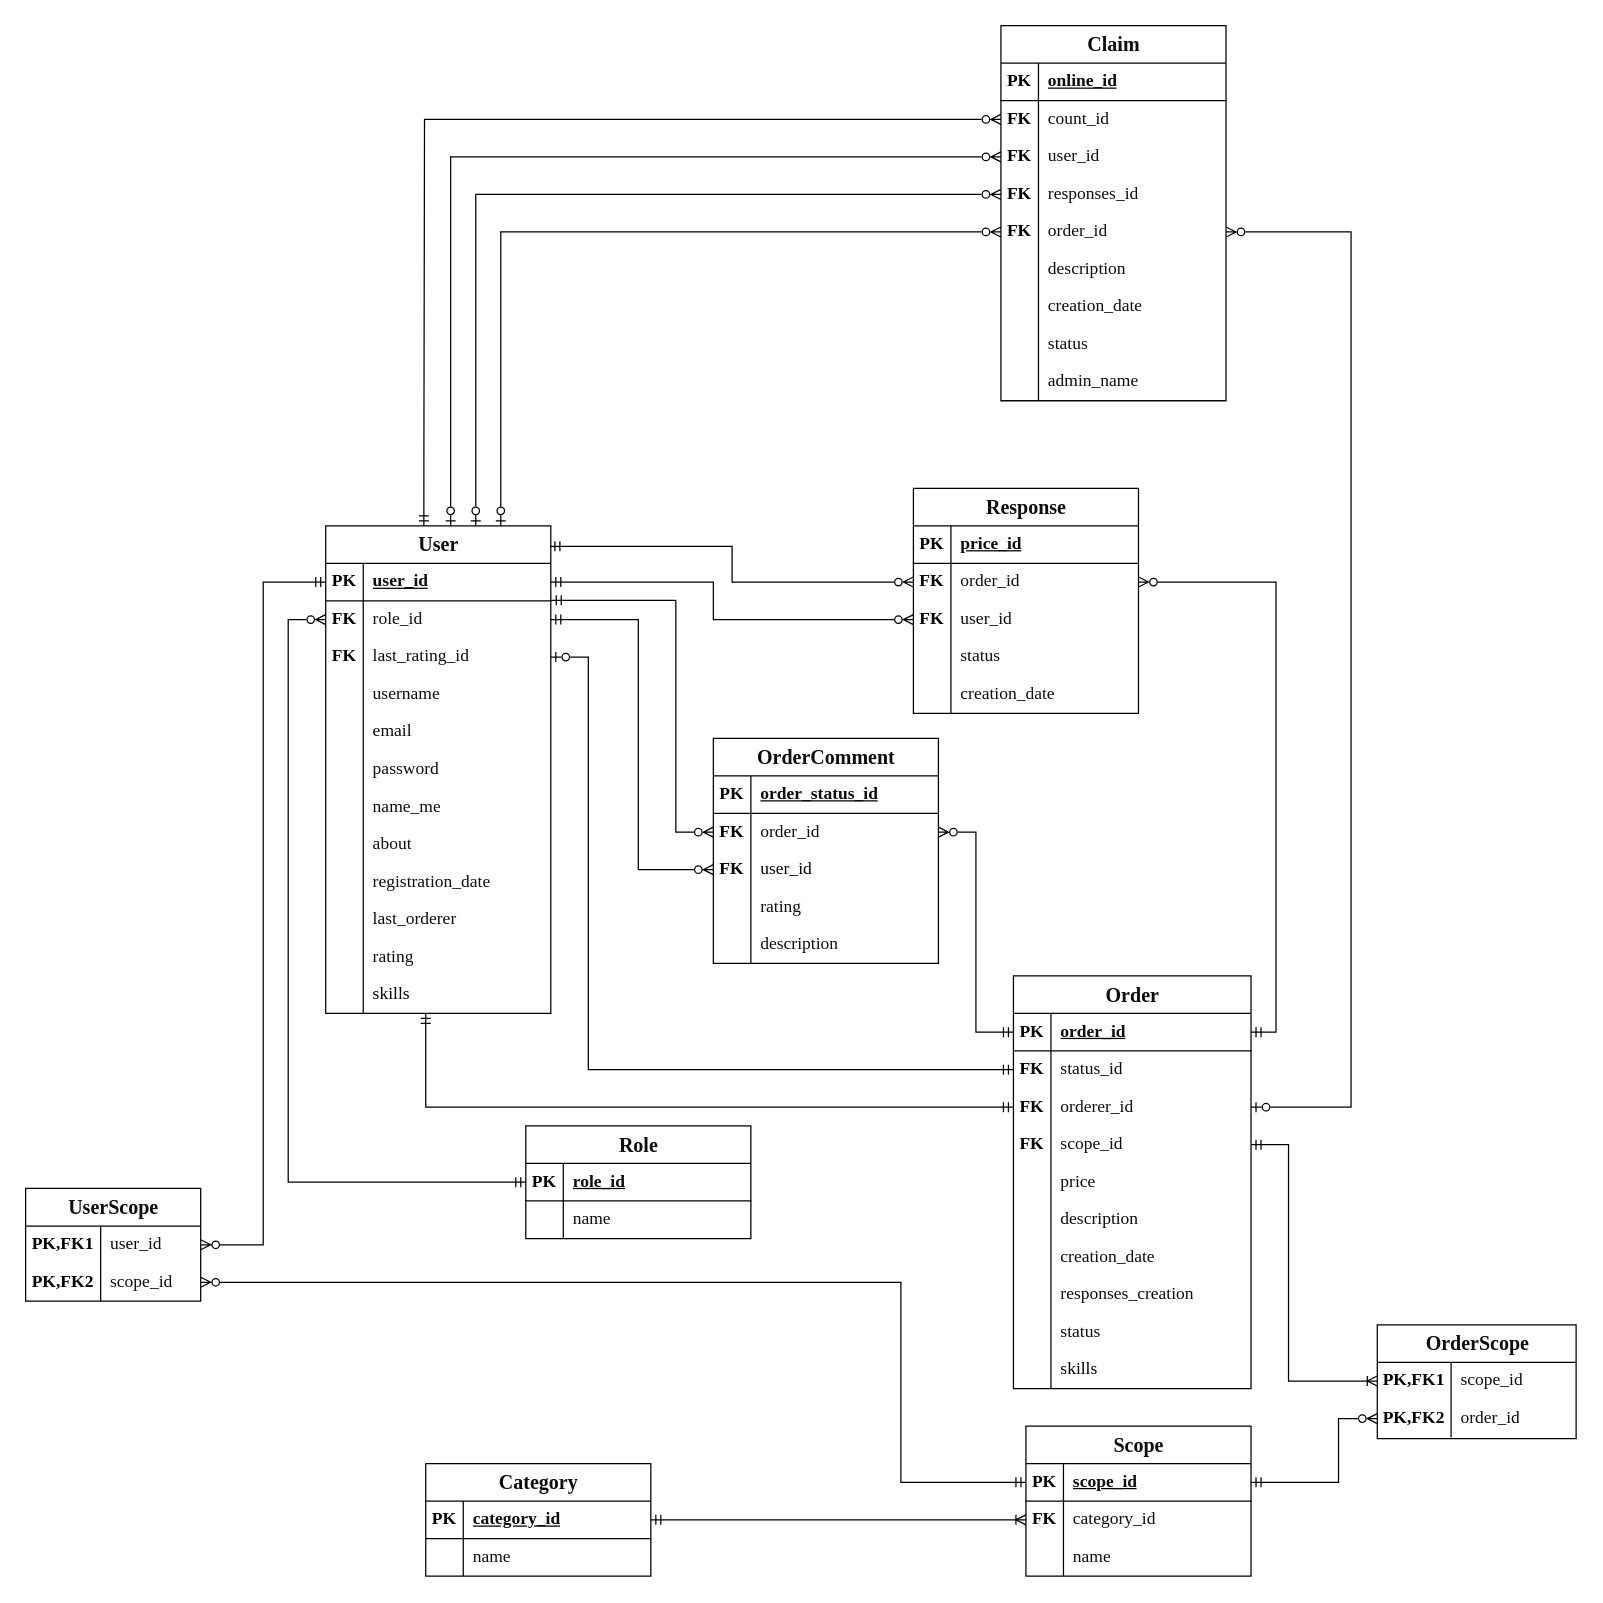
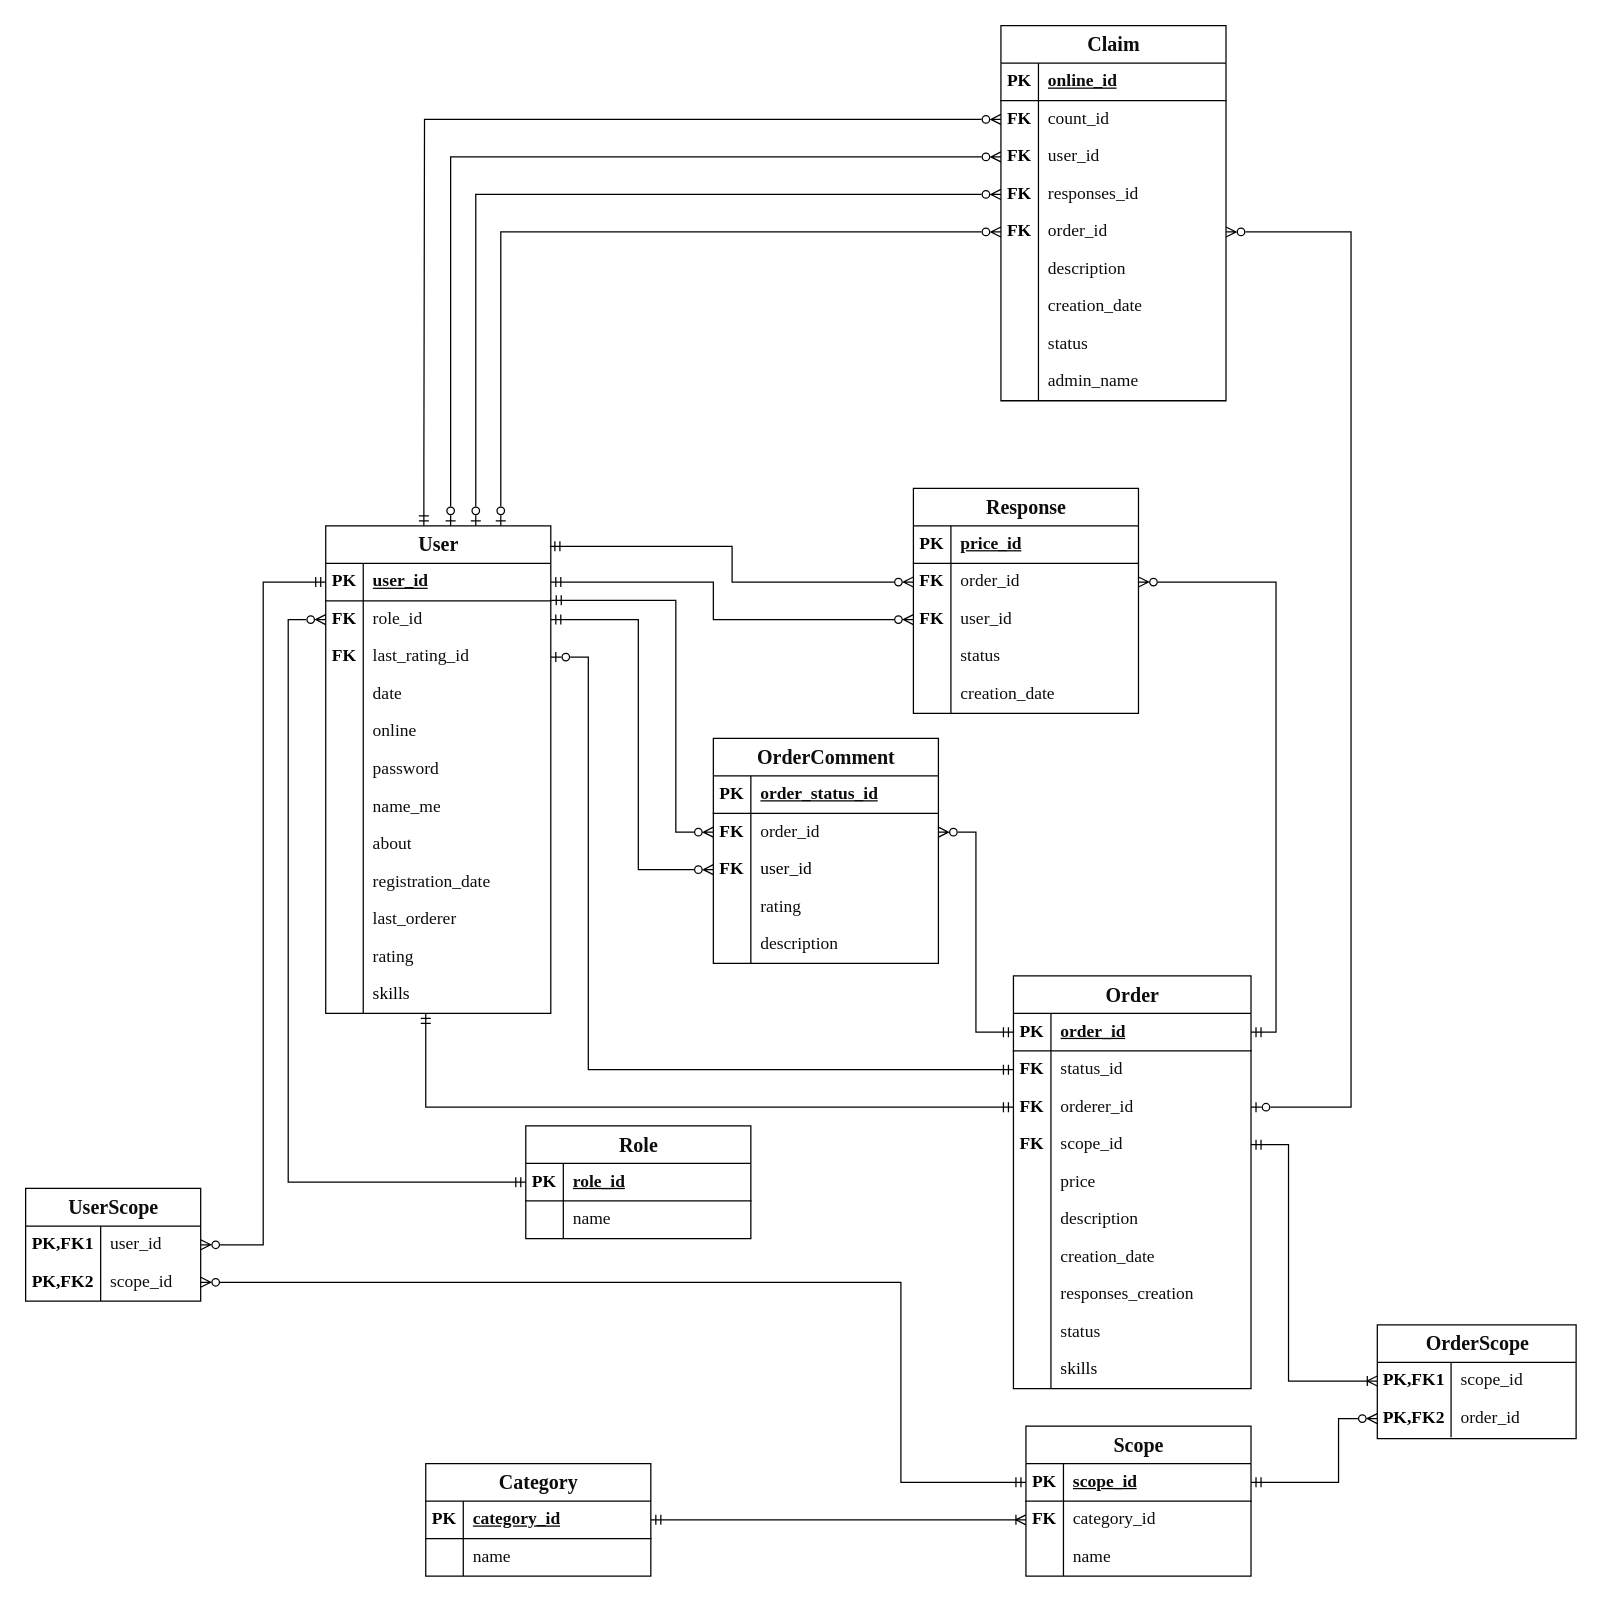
(412, 694) -> (393, 694)
(393, 732) -> (398, 732)
